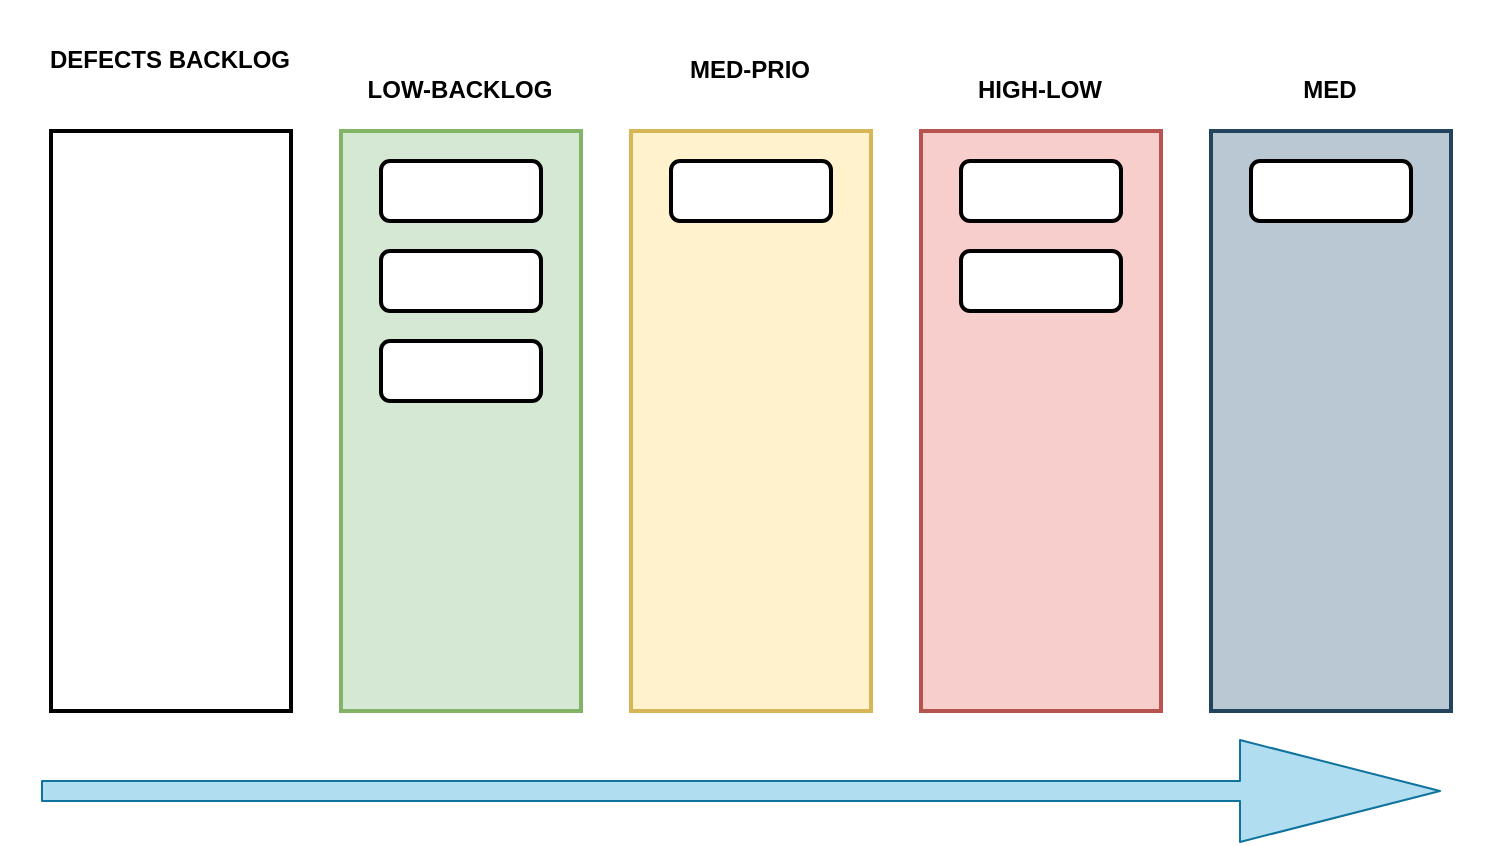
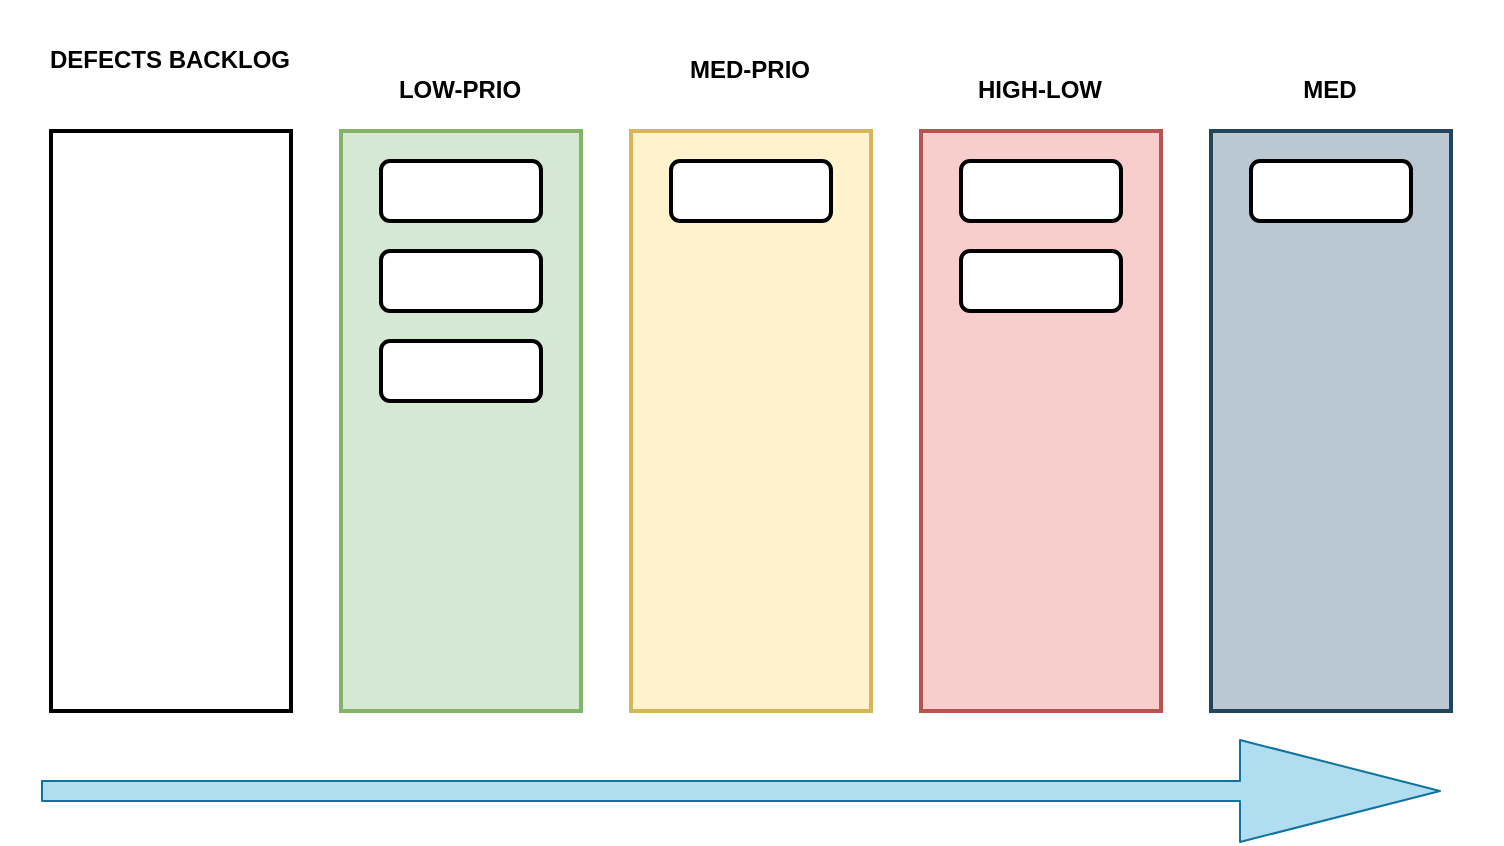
(461, 91) -> (461, 91)
